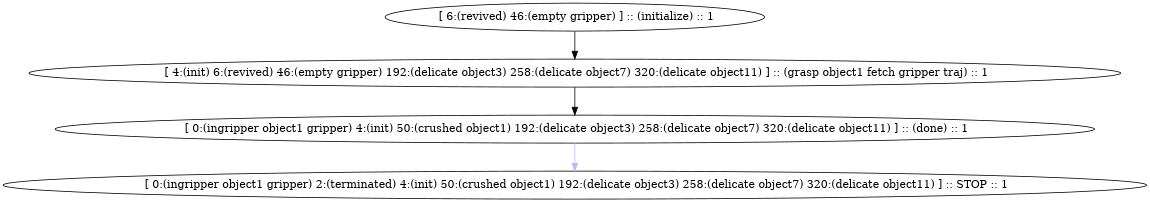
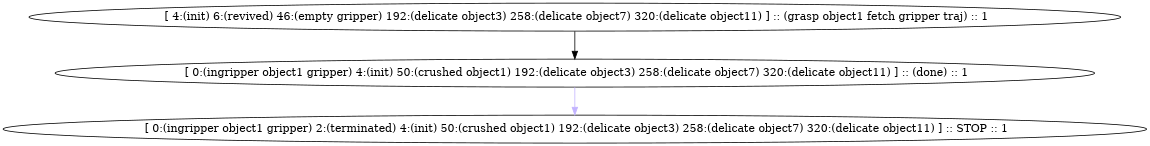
(575, 17) -> none
